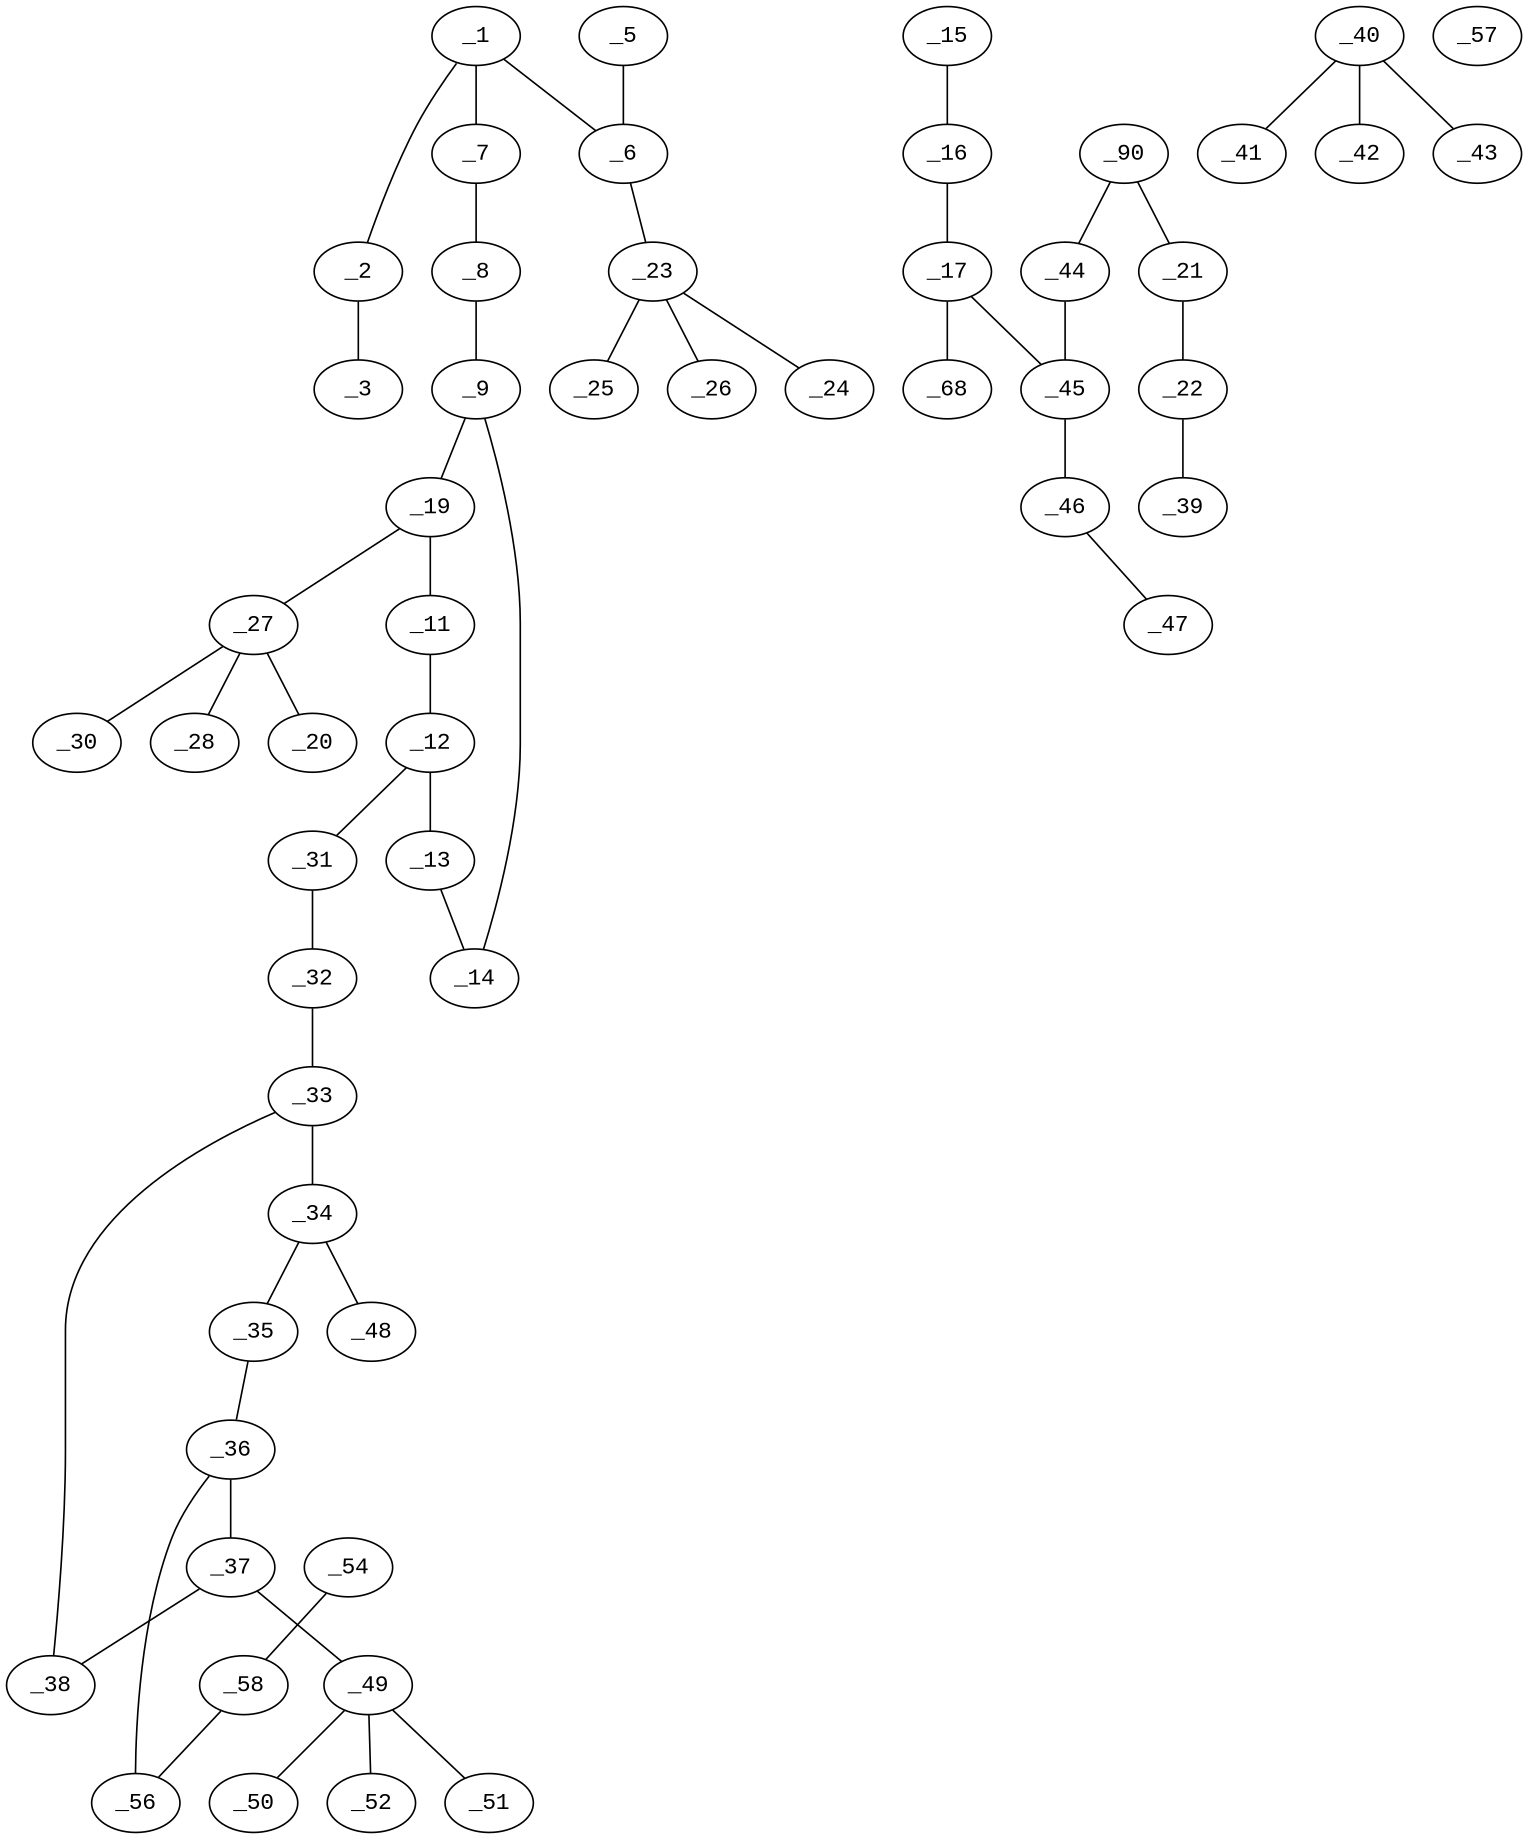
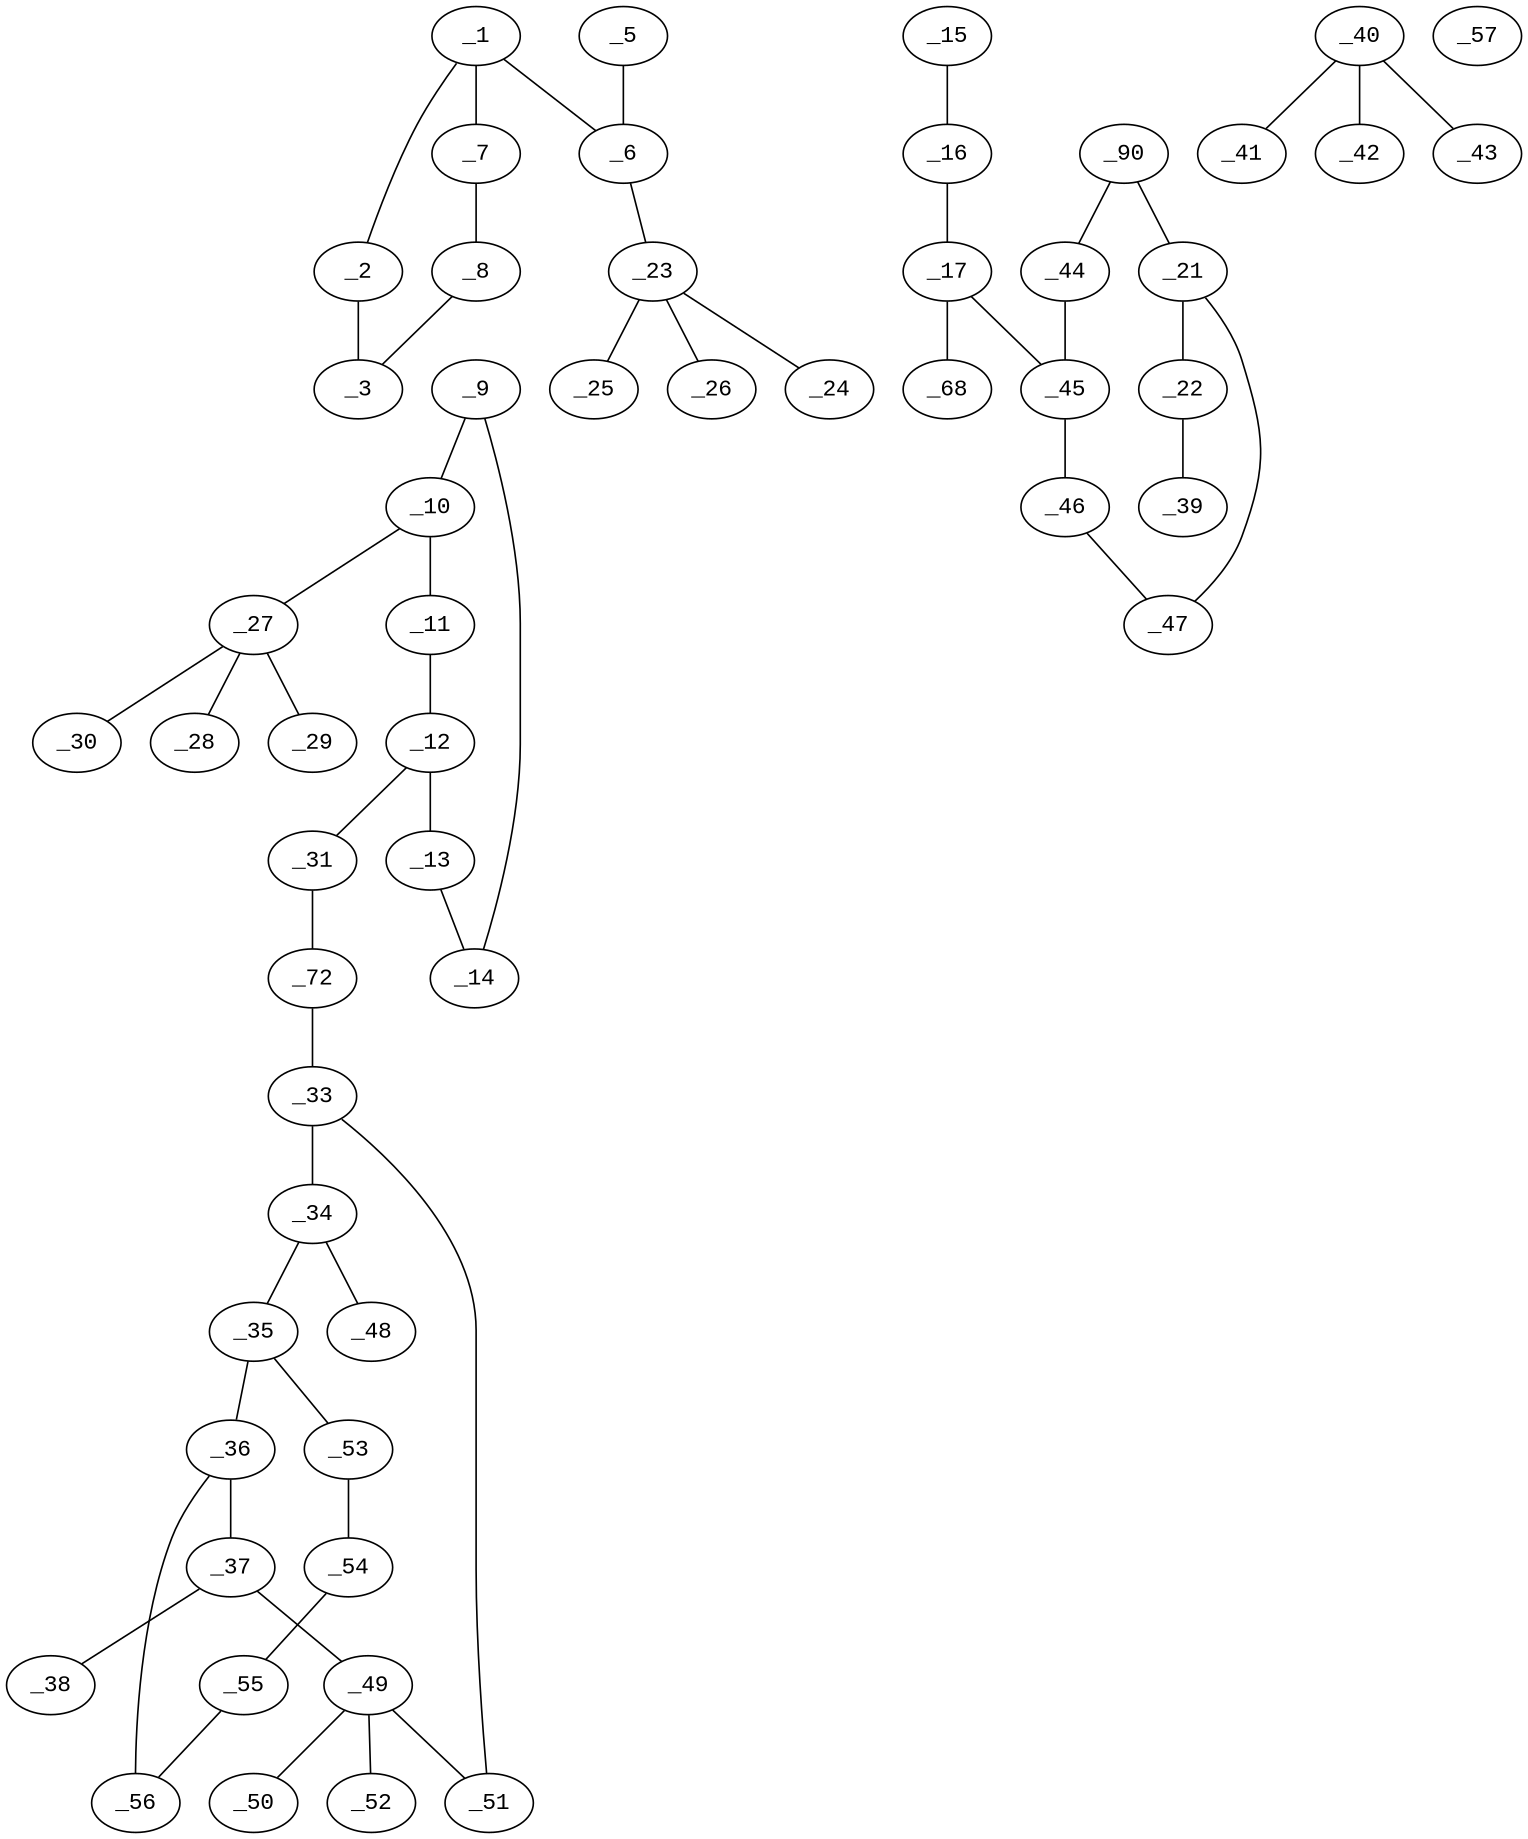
(476, 331) -> (417, 330)
none -> (1260, 453)
(430, 507) -> (430, 507)
(312, 743) -> (312, 743)
(312, 978) -> (312, 978)
(65, 1334) -> (476, 1423)
none -> (348, 1450)
(244, 1685) -> (244, 1685)
